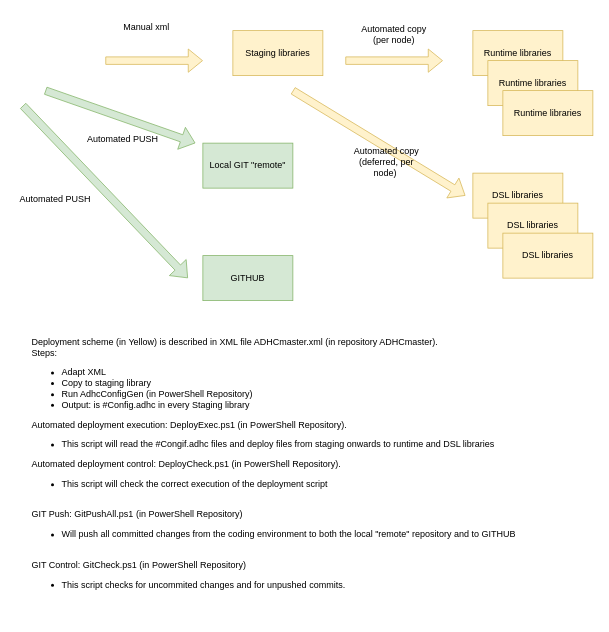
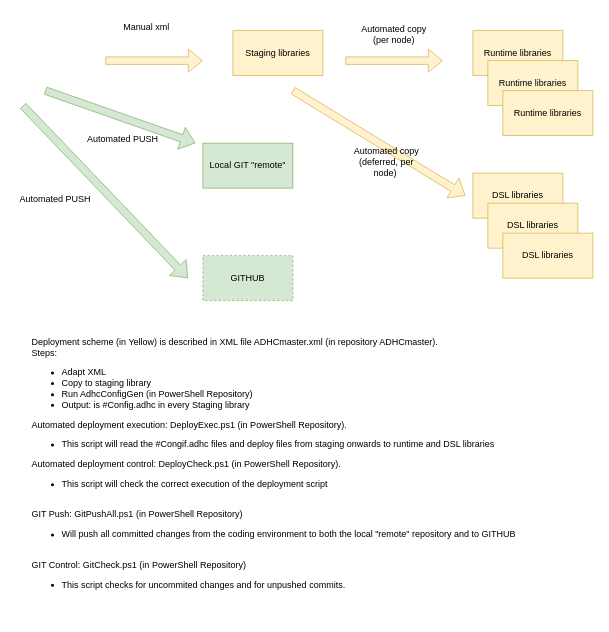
(248, 278) -> (248, 278)
